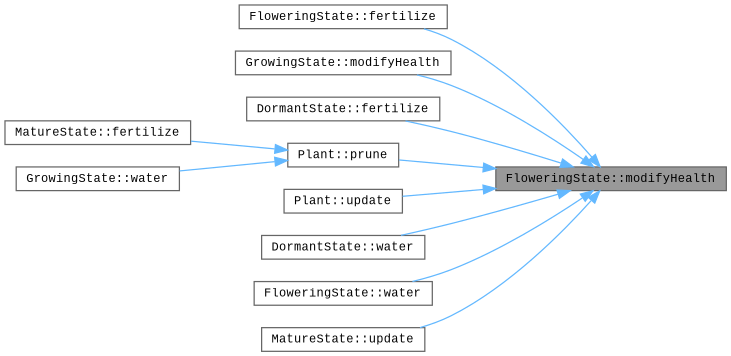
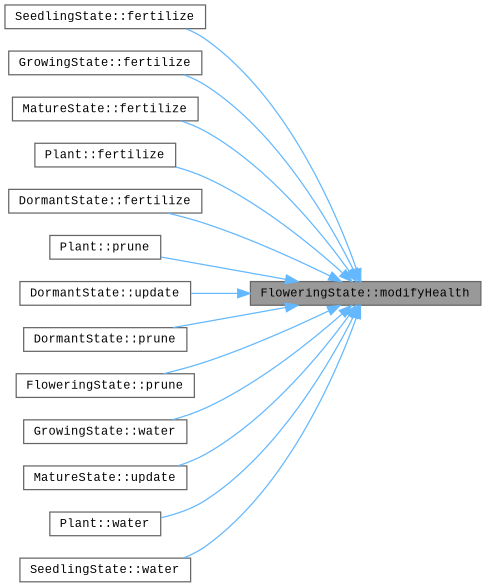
(343, 17) -> (105, 17)
(343, 63) -> (105, 63)
(233, 145) -> (275, 184)
none -> (105, 155)
(227, 166) -> (262, 376)
(343, 201) -> (105, 293)
(343, 247) -> (105, 339)
(343, 293) -> (105, 386)
none -> (105, 524)
none -> (105, 570)
